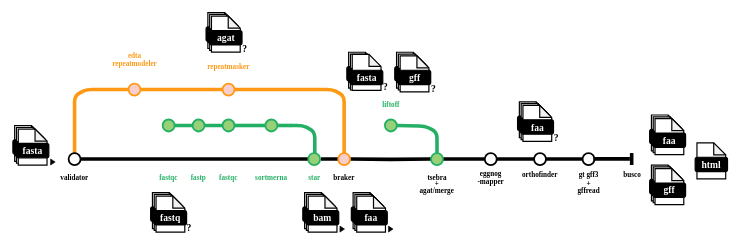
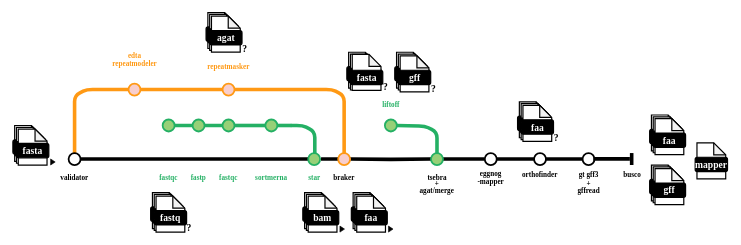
(712, 165) -> (712, 165)
